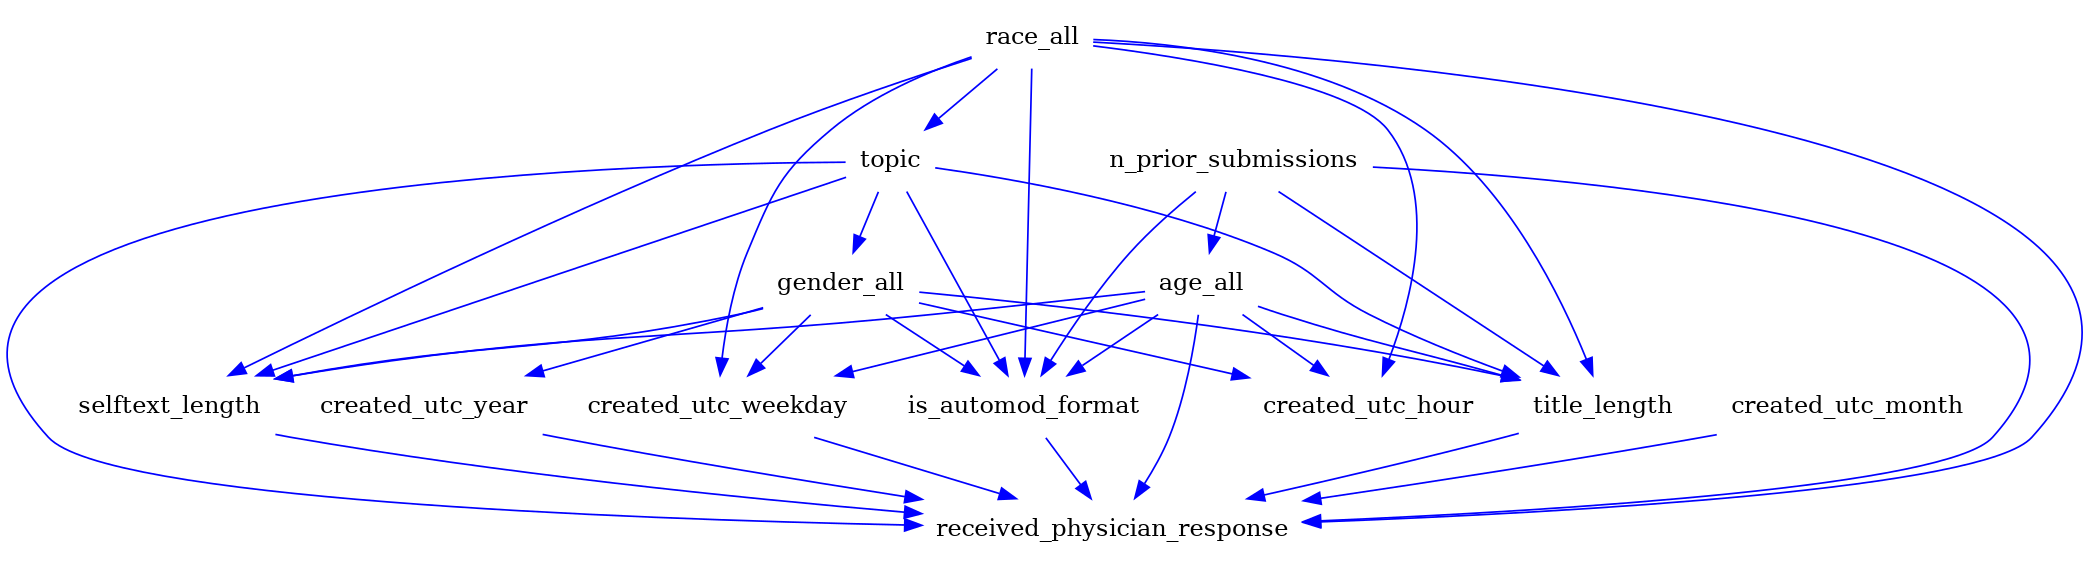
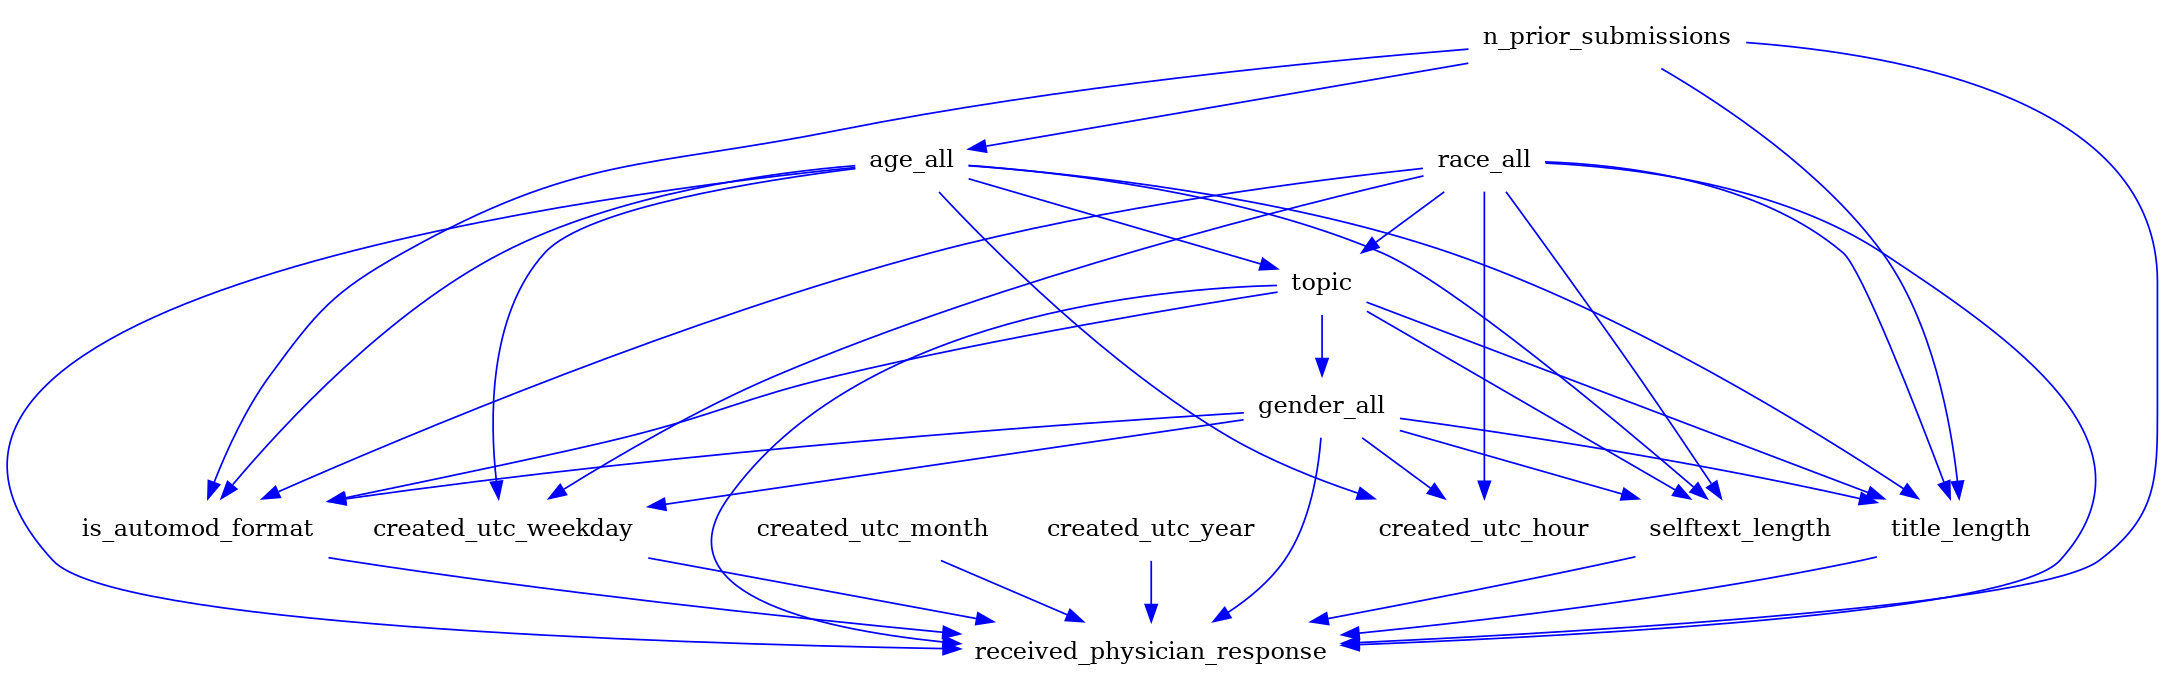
none -> (1122, 224)
(620, 349) -> (1297, 538)
